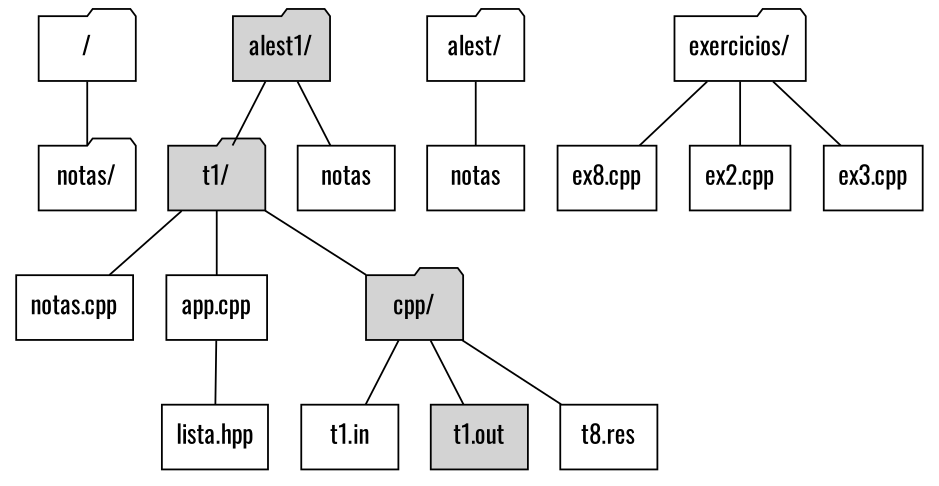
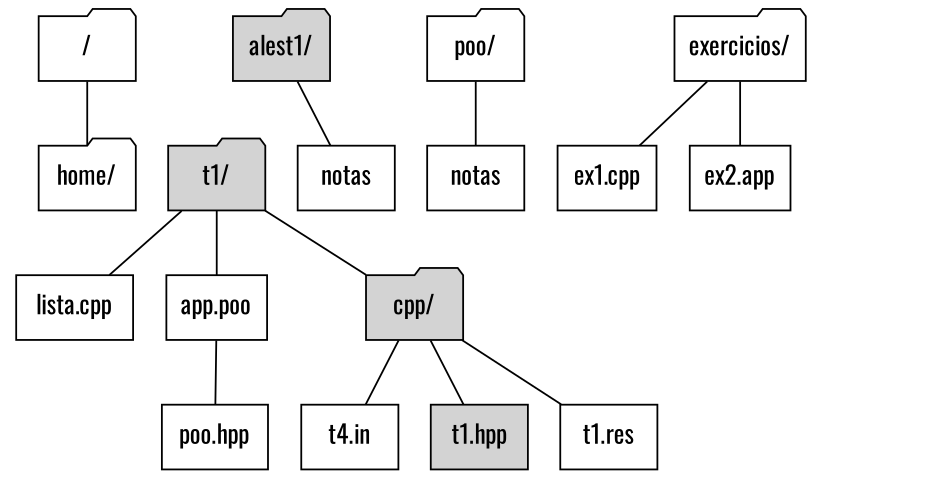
(476, 49) -> (476, 49)
(249, 113) -> none
(87, 178) -> (87, 178)
(607, 178) -> (607, 178)
(740, 178) -> (740, 178)
(873, 178) -> none
(75, 308) -> (75, 308)
(217, 308) -> (217, 308)
(215, 437) -> (215, 437)
(350, 437) -> (350, 437)
(479, 437) -> (479, 437)
(609, 437) -> (609, 437)
